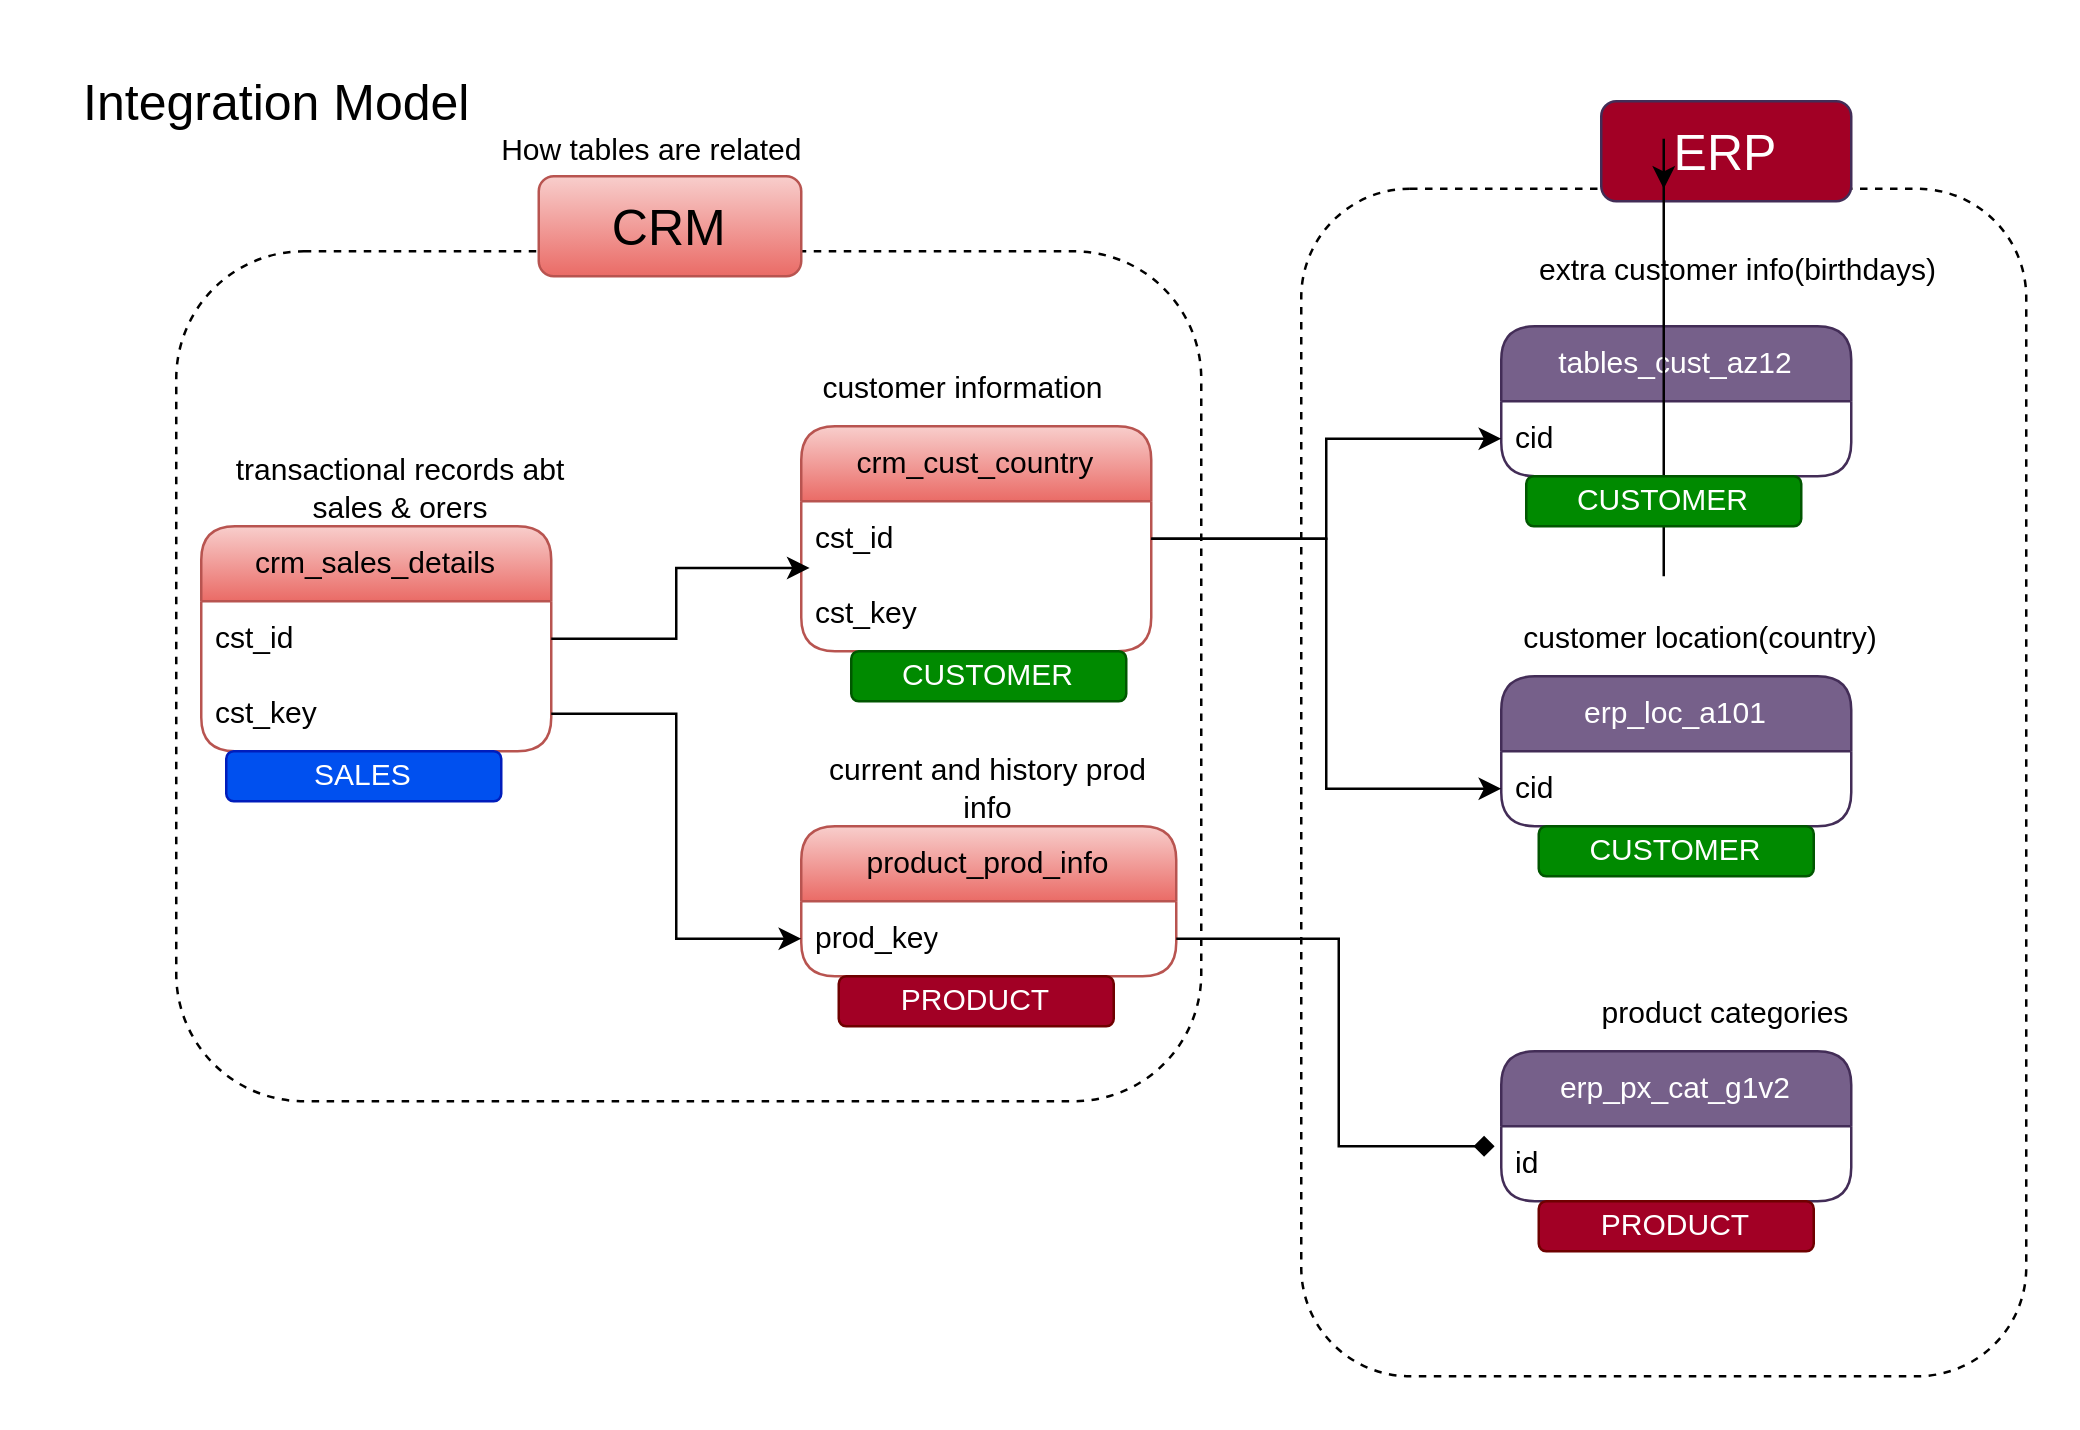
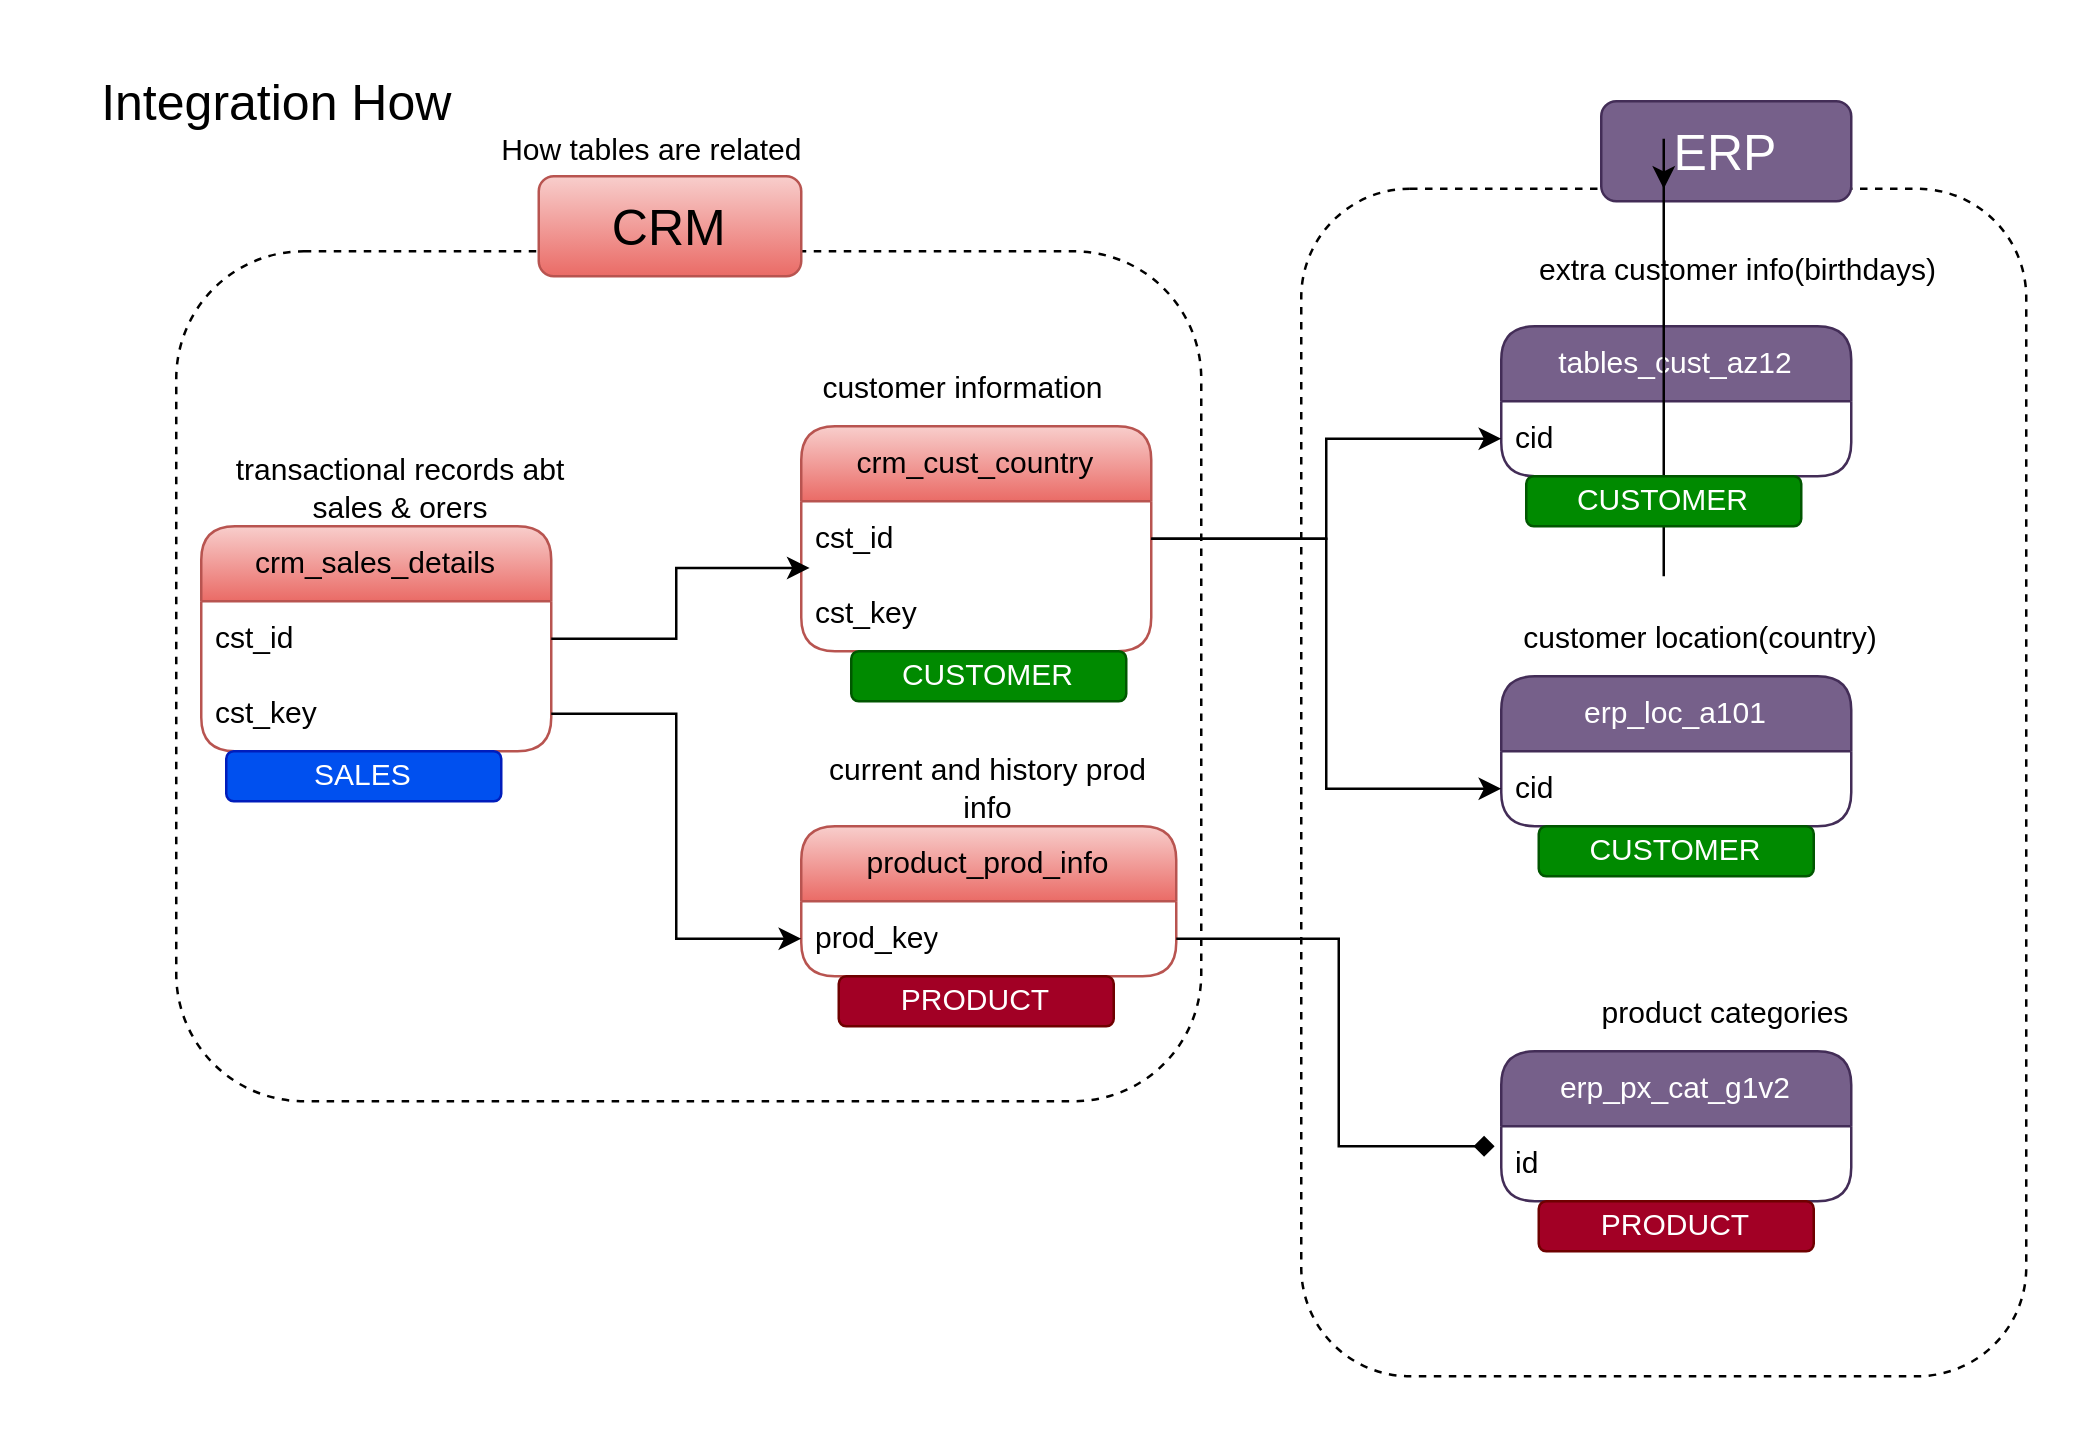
(278, 101) -> (278, 101)
(1726, 151) -> (1726, 151)
